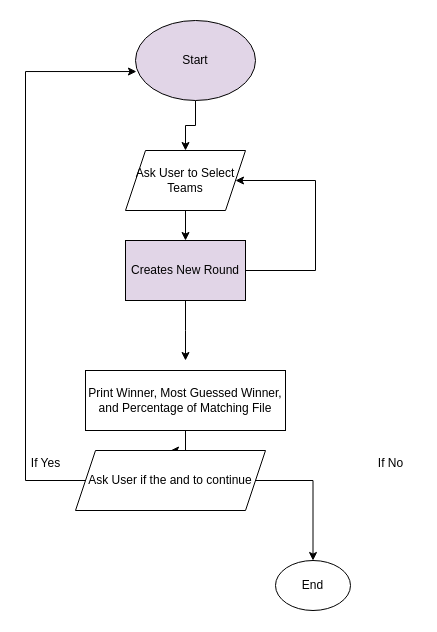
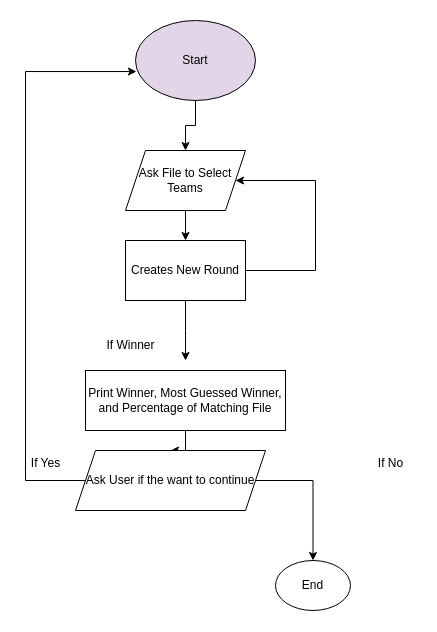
(186, 181) -> (186, 181)
(186, 271) -> (186, 271)
none -> (131, 346)
(171, 481) -> (171, 481)
